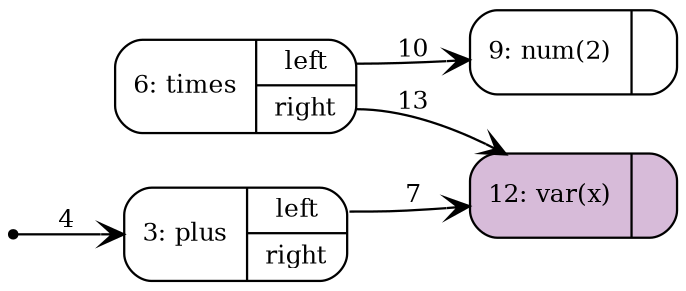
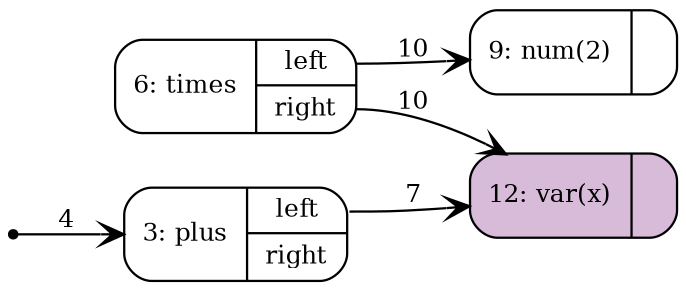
(413, 102) -> (413, 102)
